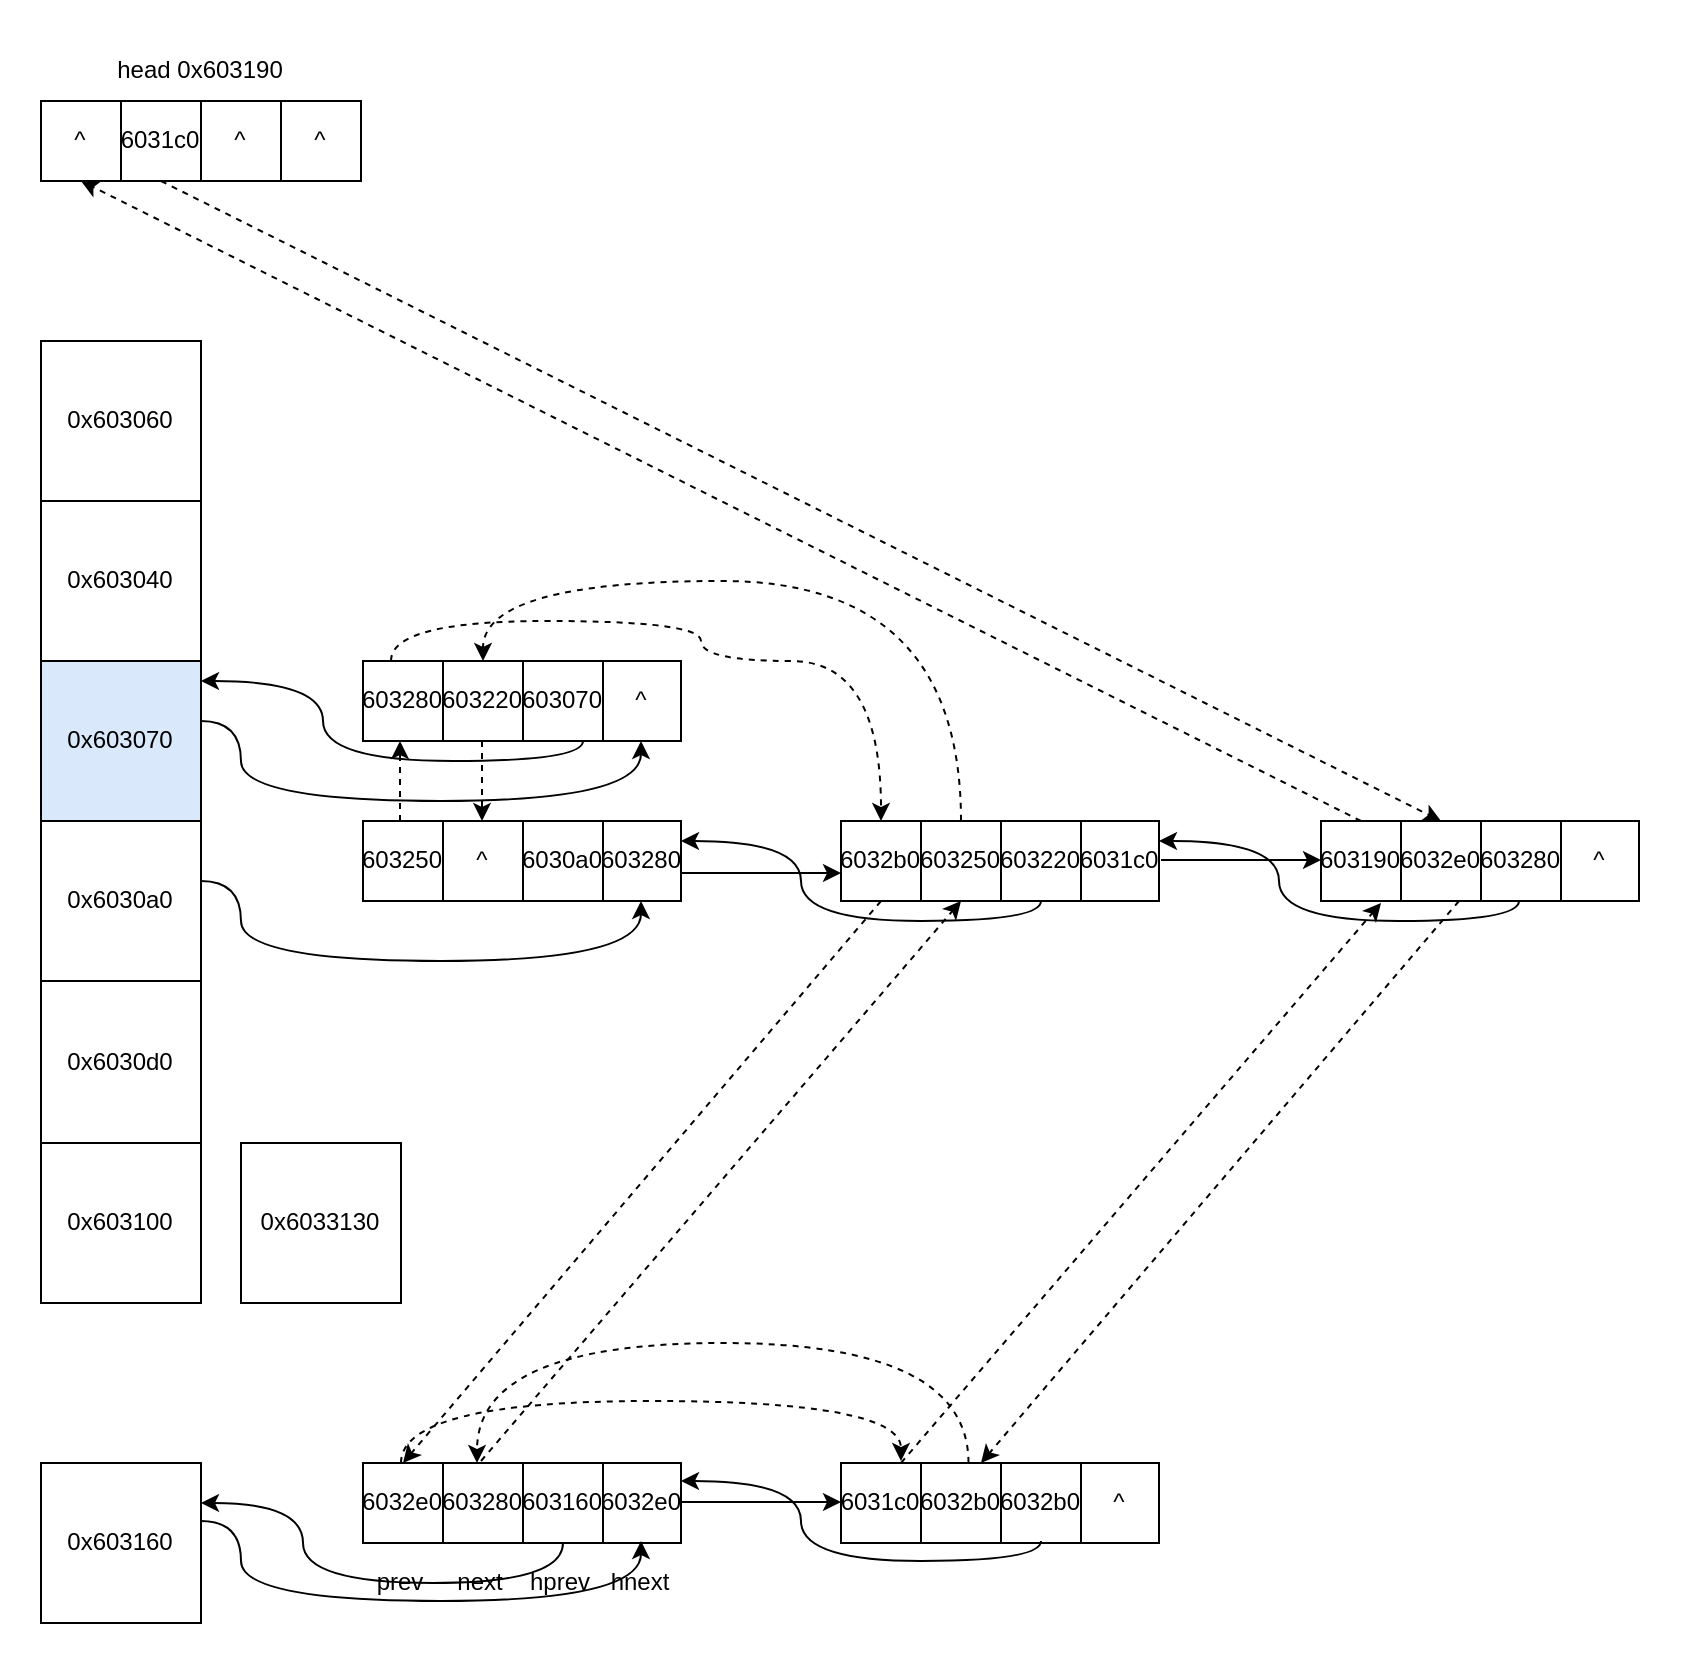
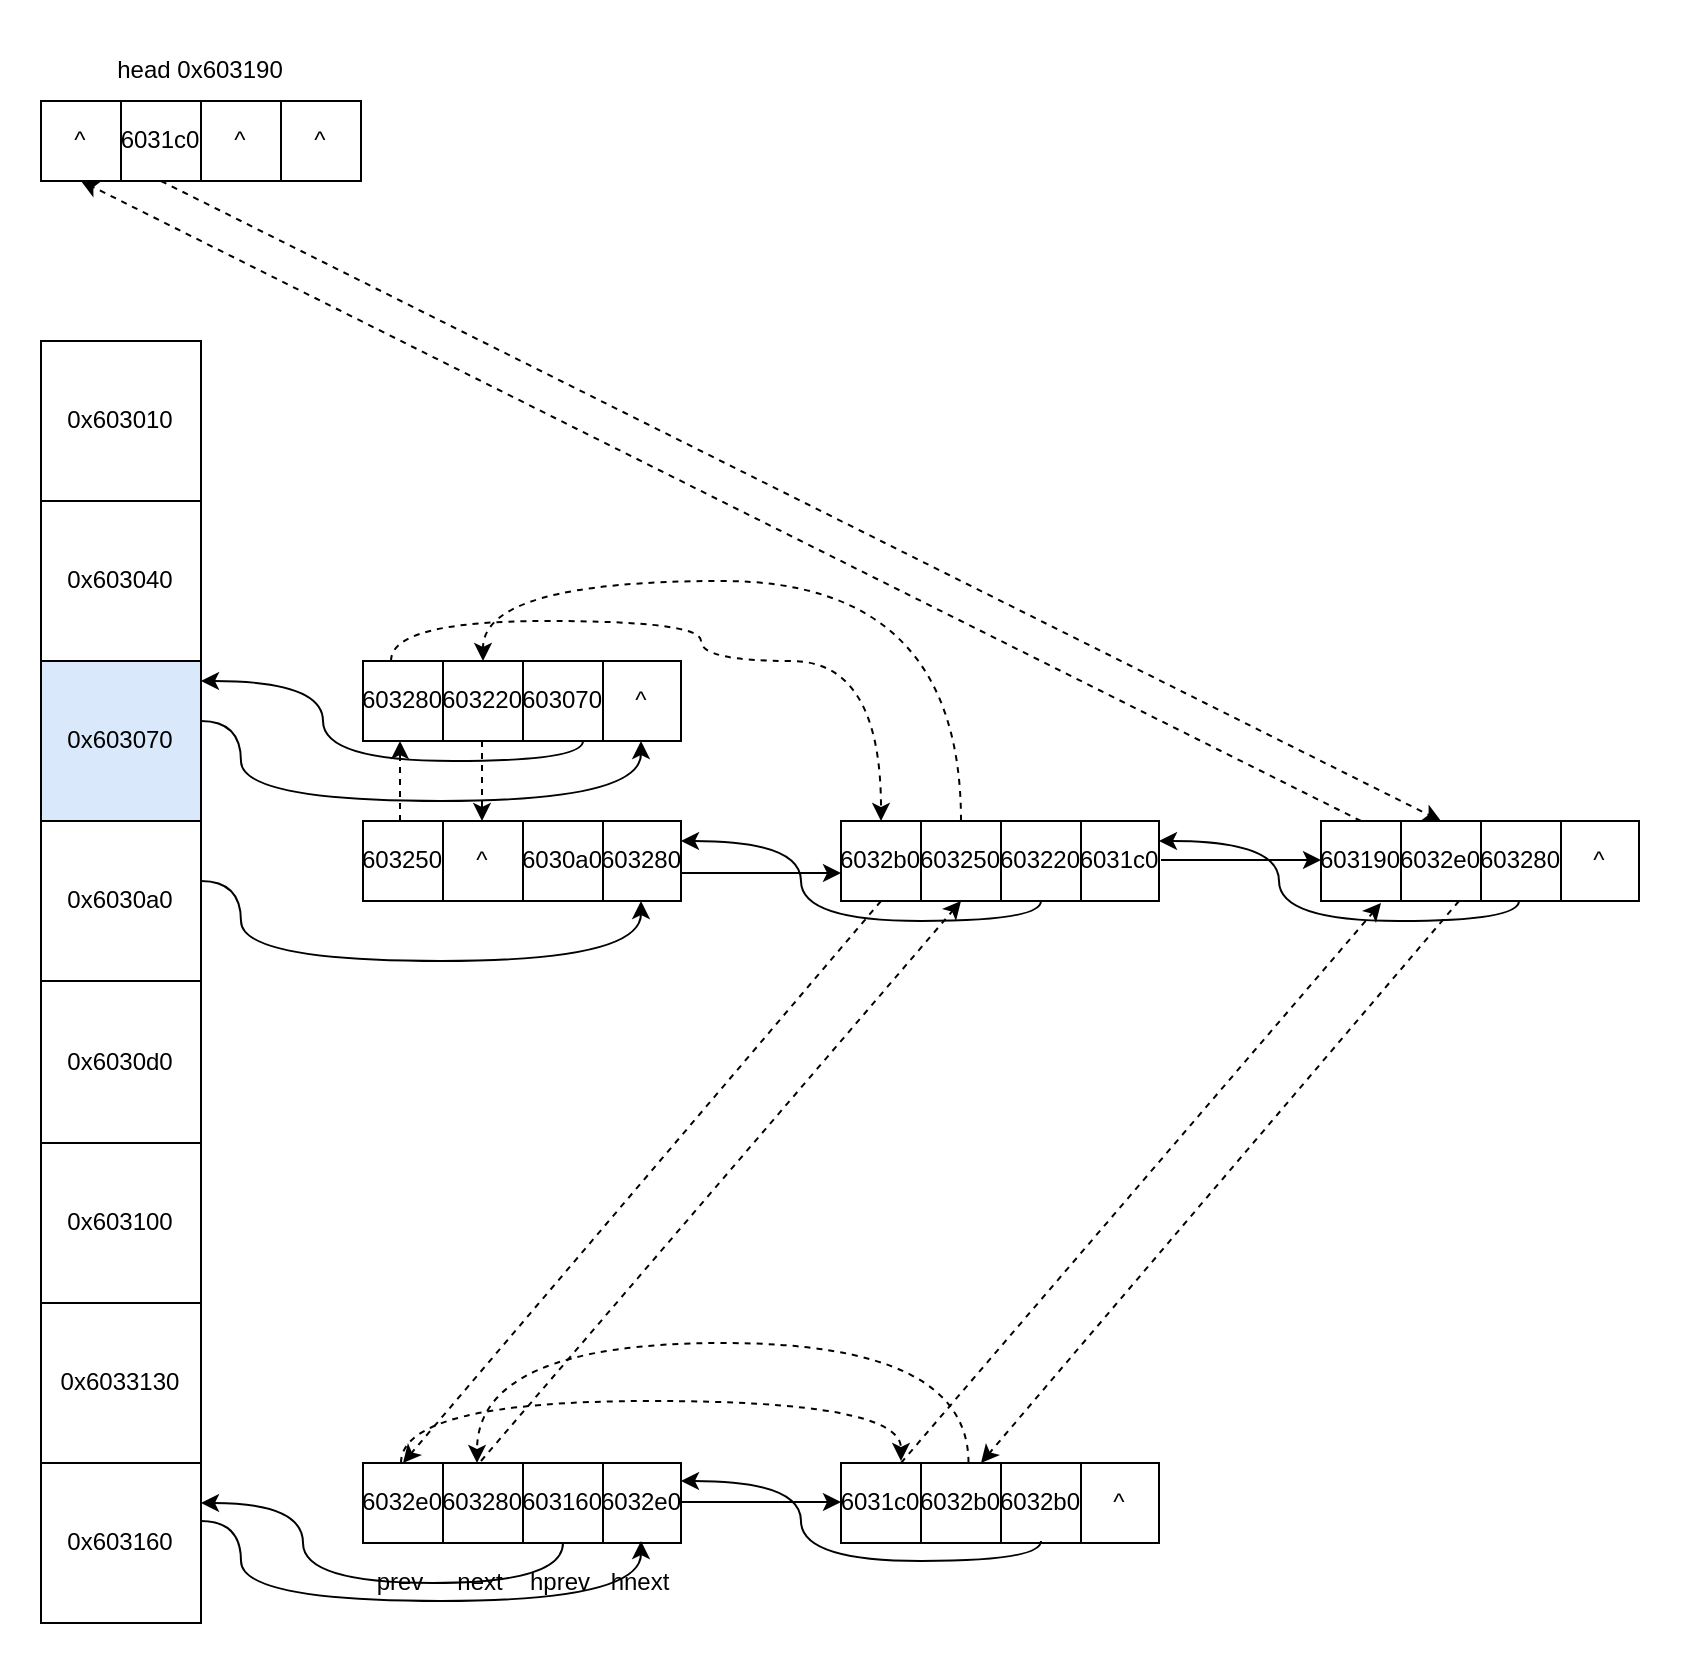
(121, 421) -> (121, 421)
(321, 1223) -> (121, 1383)
